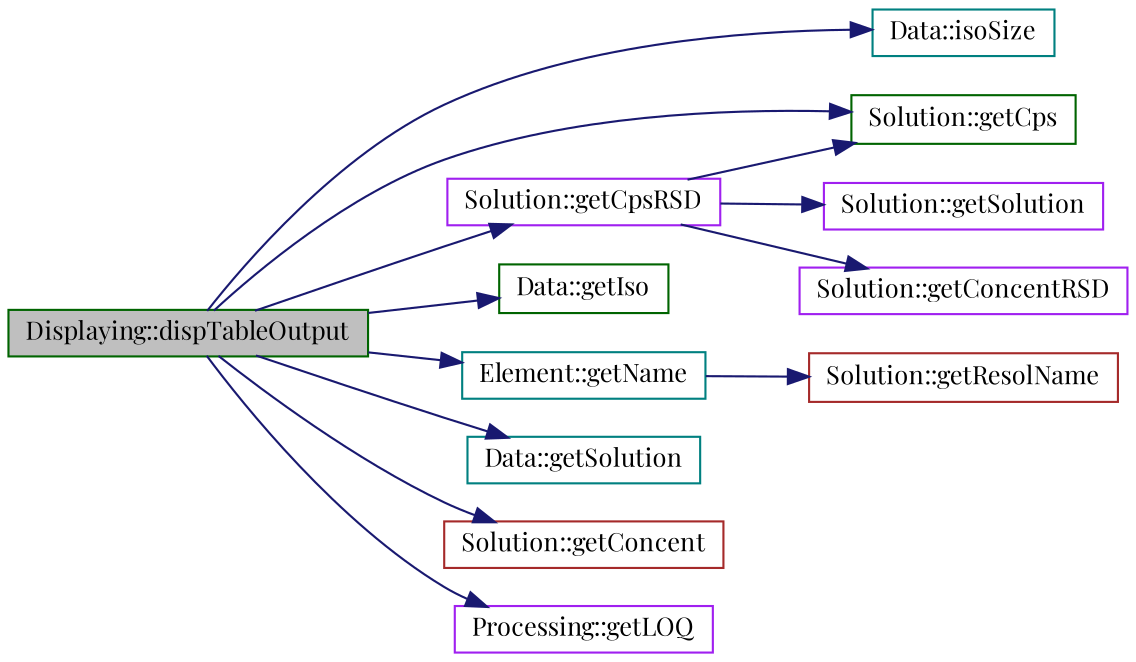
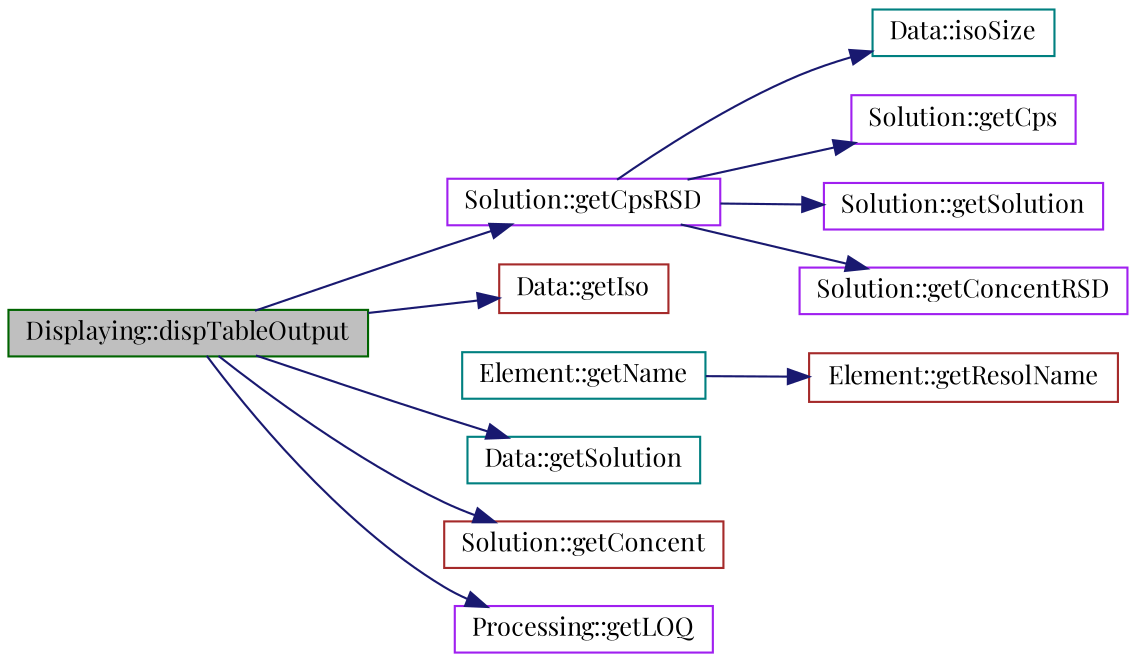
(490, 86) -> (730, 109)
(964, 120) -> (964, 120)
(498, 143) -> none
(584, 289) -> (584, 289)
(404, 356) -> none
(964, 378) -> (964, 378)
